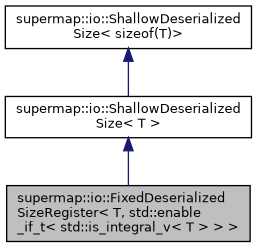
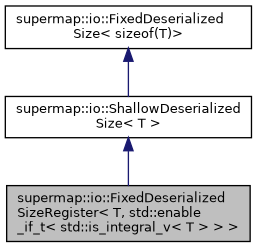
(128, 27) -> (128, 27)
